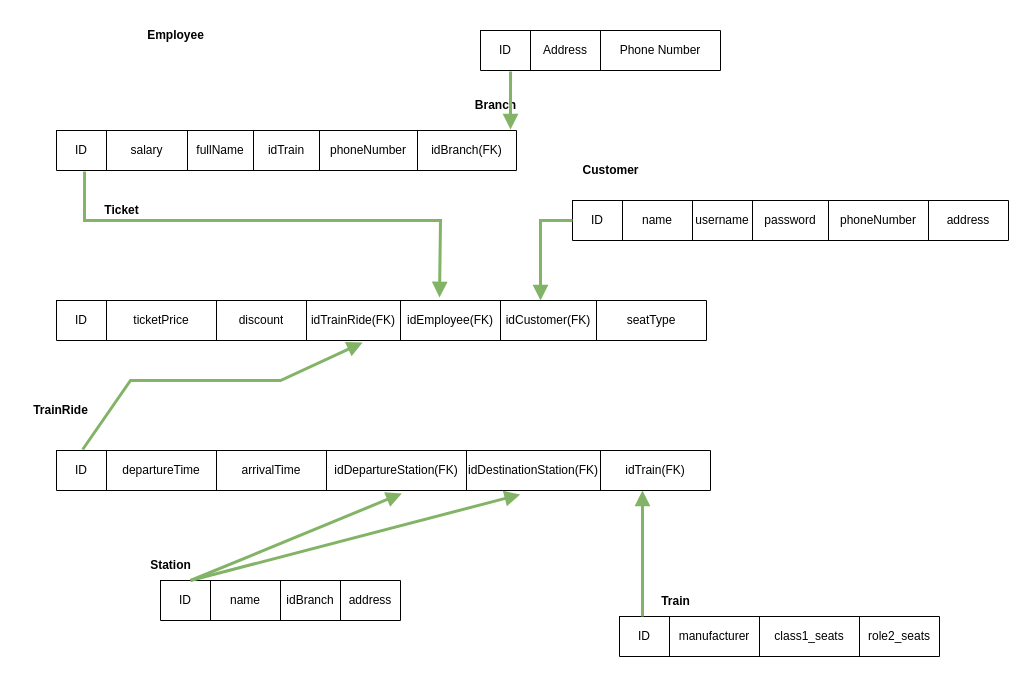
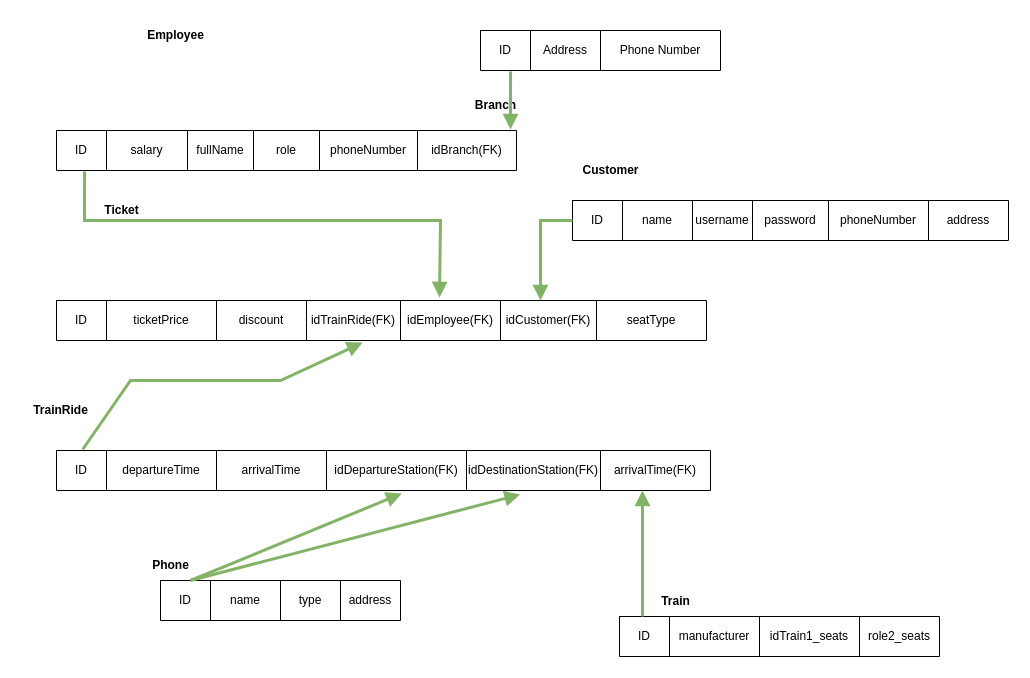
(287, 151) -> (287, 151)
(656, 471) -> (656, 471)
(171, 566) -> (171, 566)
(311, 601) -> (311, 601)
(810, 637) -> (810, 637)
